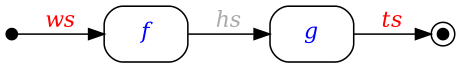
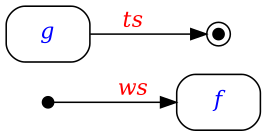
(221, 34) -> none
